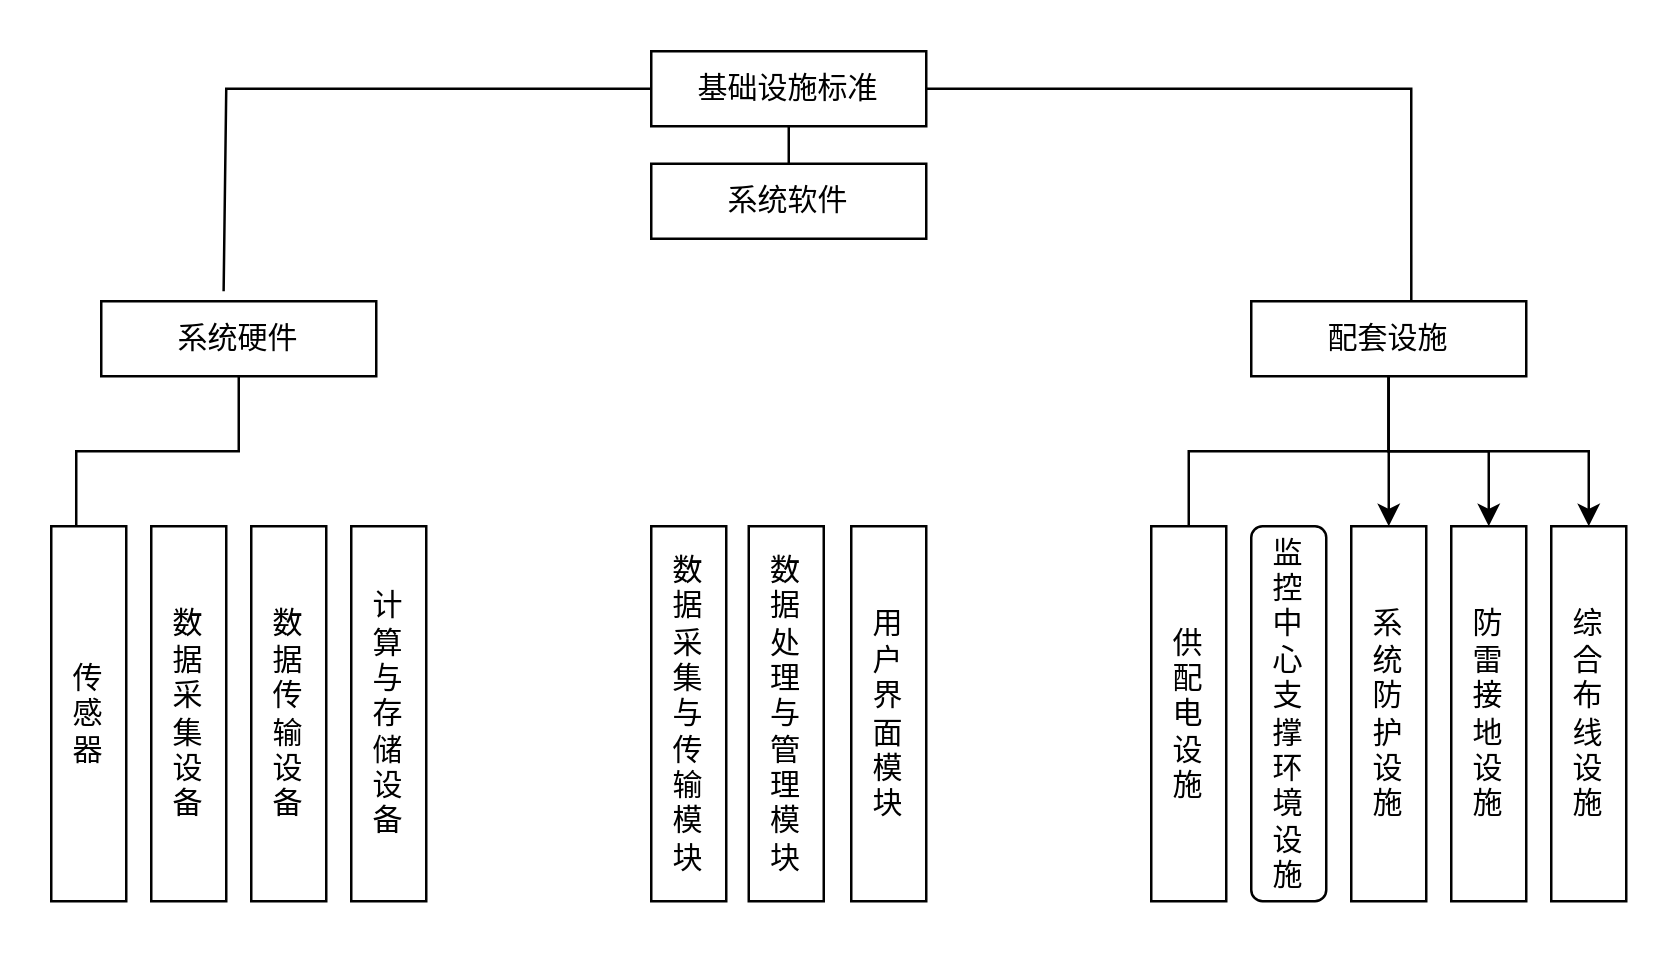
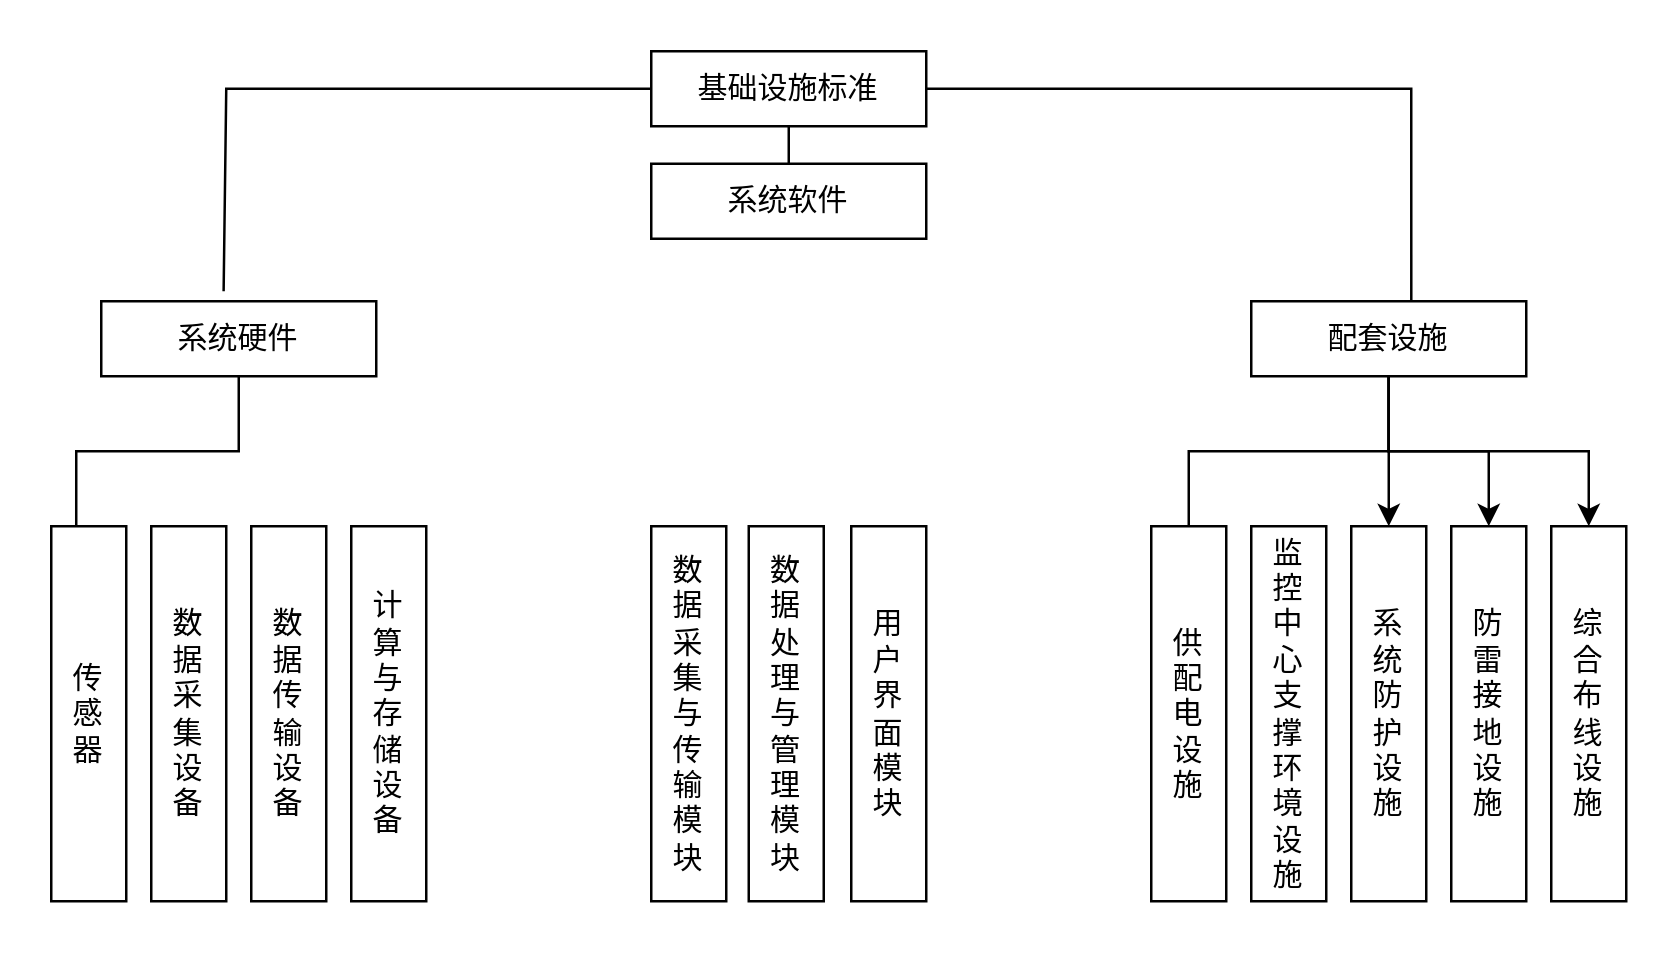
(1289, 714) -> (1289, 714)
